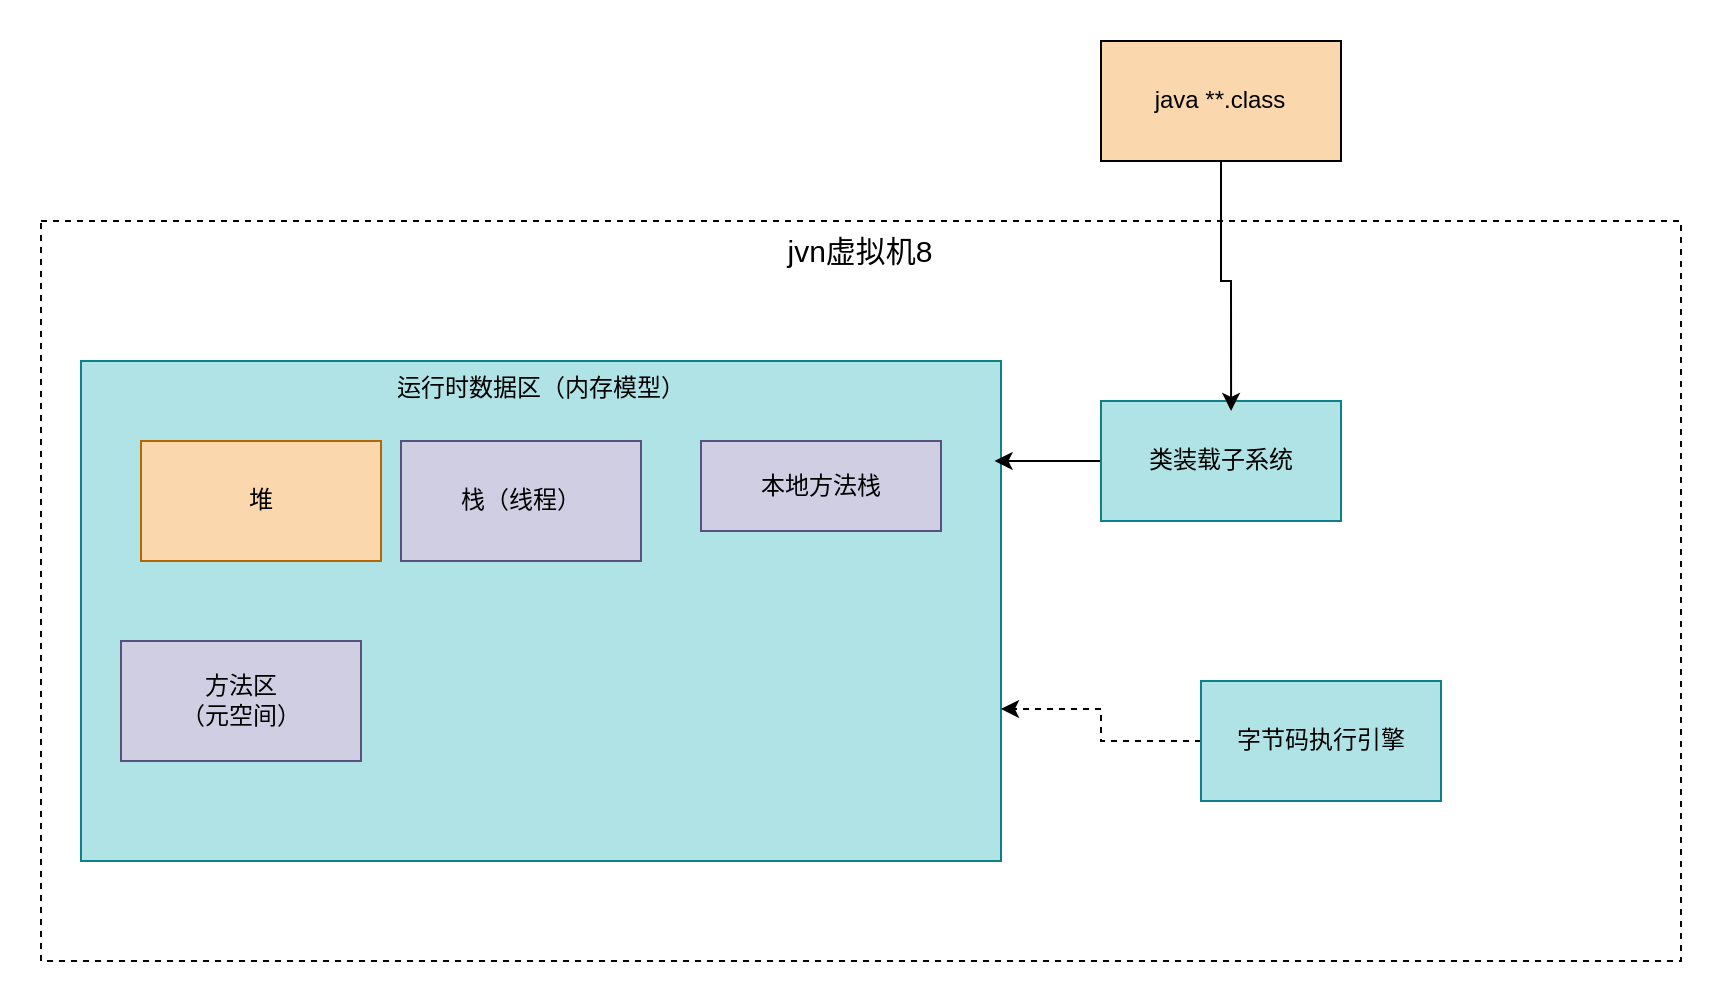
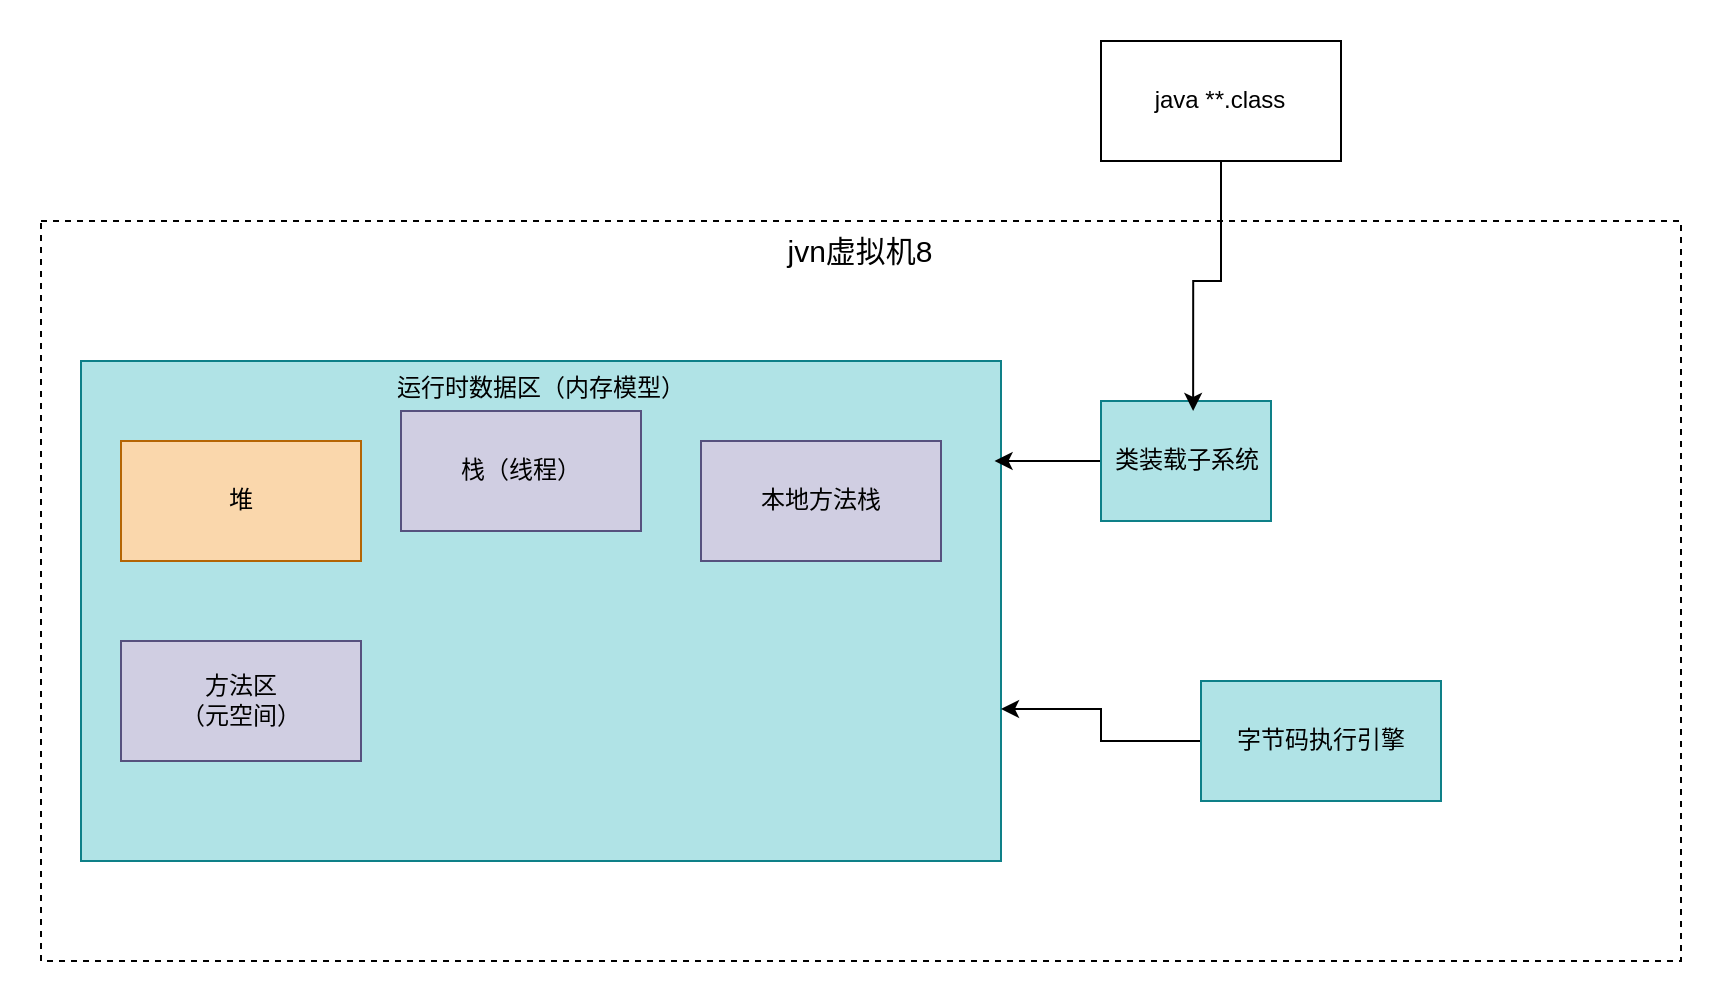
(1221, 101) -> (1221, 101)
(1221, 461) -> (1186, 461)
(821, 486) -> (821, 501)
(261, 501) -> (241, 501)
(521, 501) -> (521, 471)
(1101, 731) -> (1101, 731)
